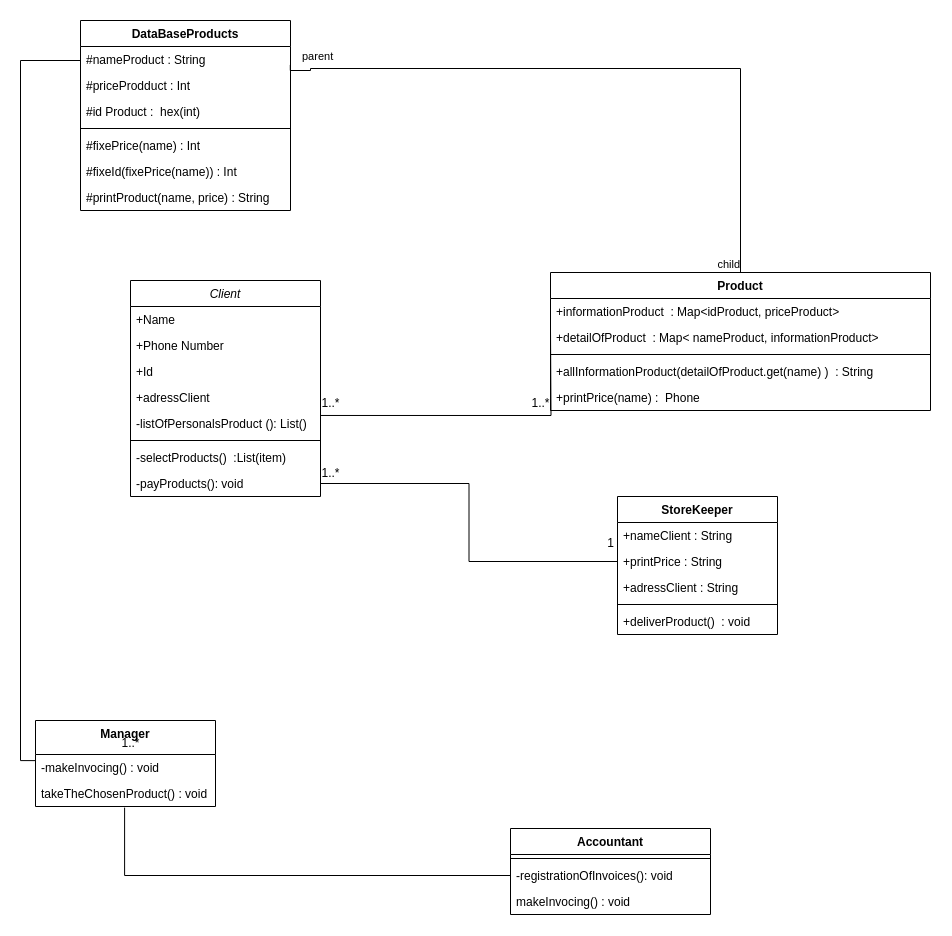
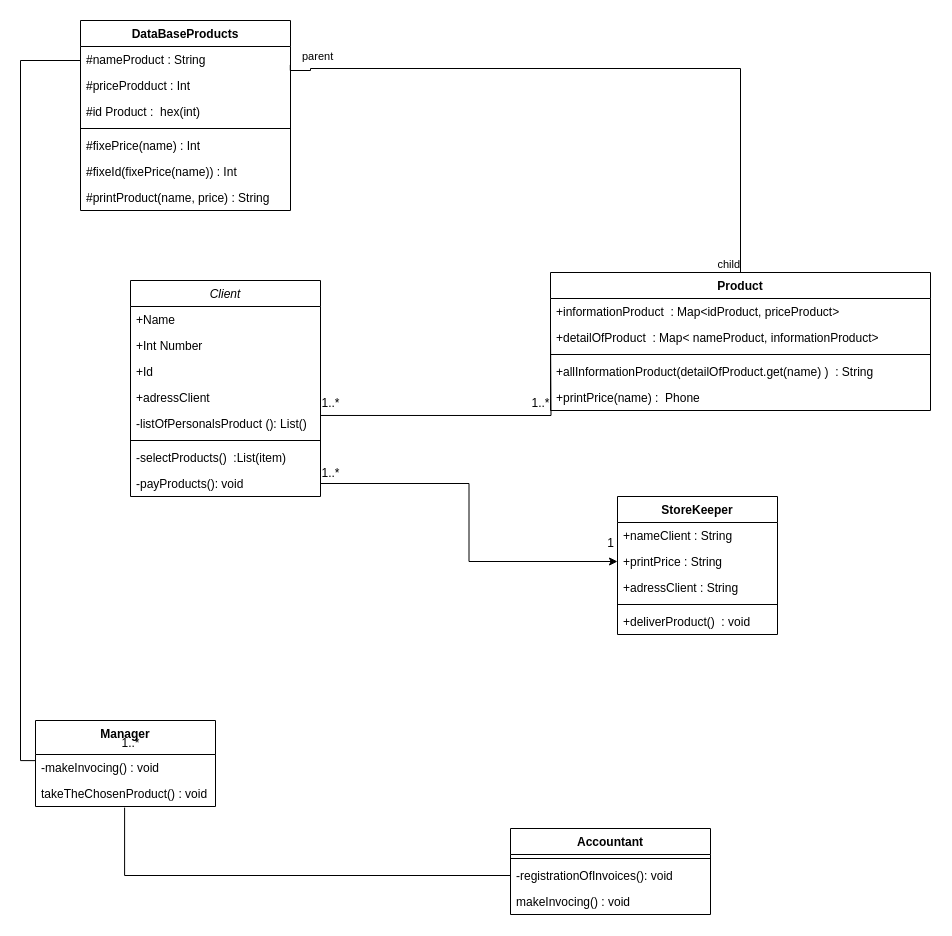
(178, 346) -> (171, 346)
(611, 562) -> (609, 562)
